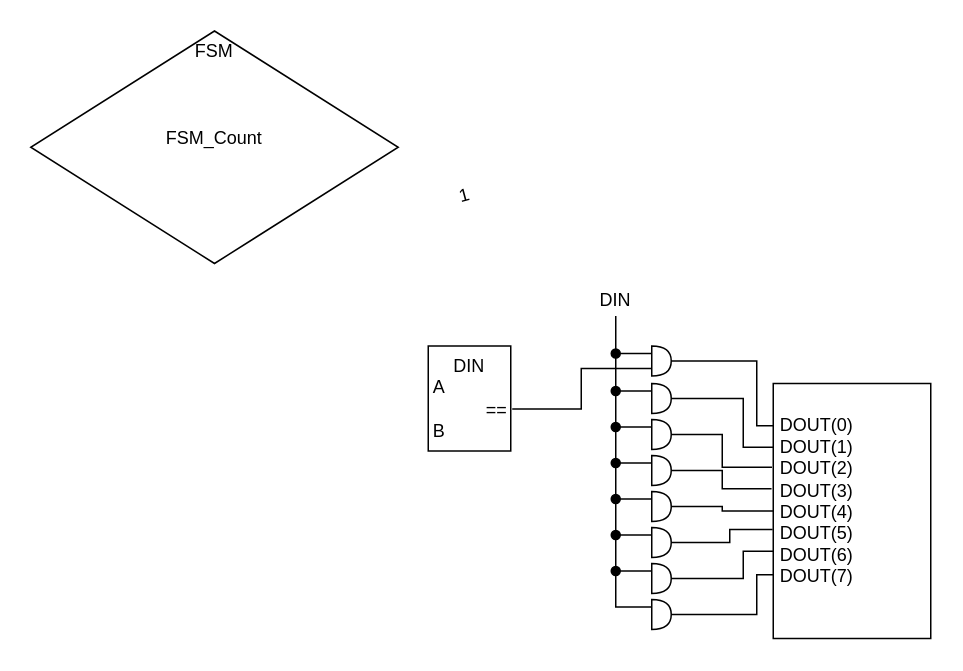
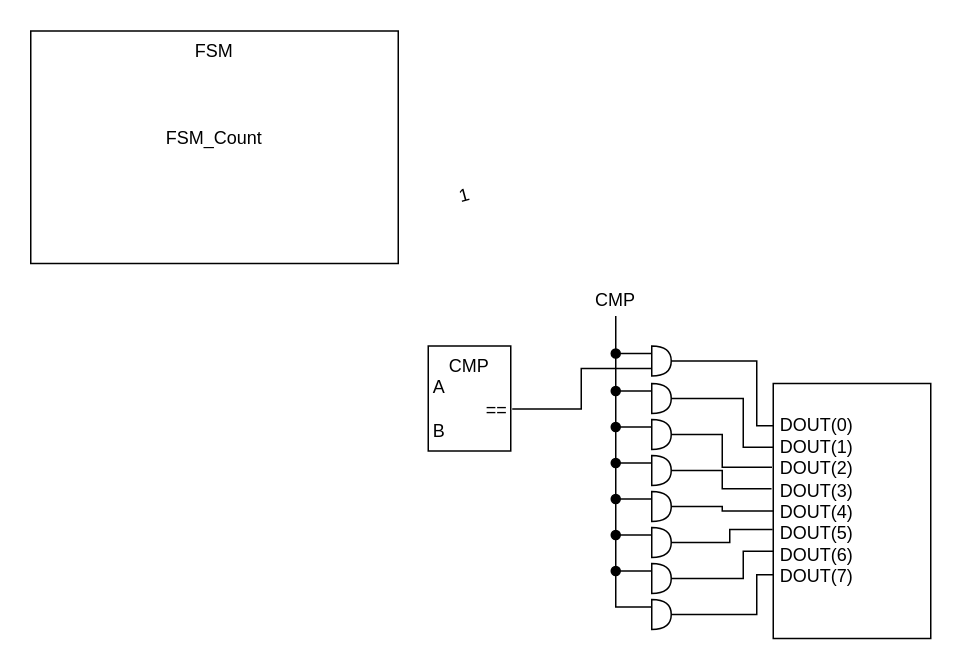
(215, 147) -> (215, 147)
(616, 301) -> (616, 301)
(470, 399) -> (470, 399)
